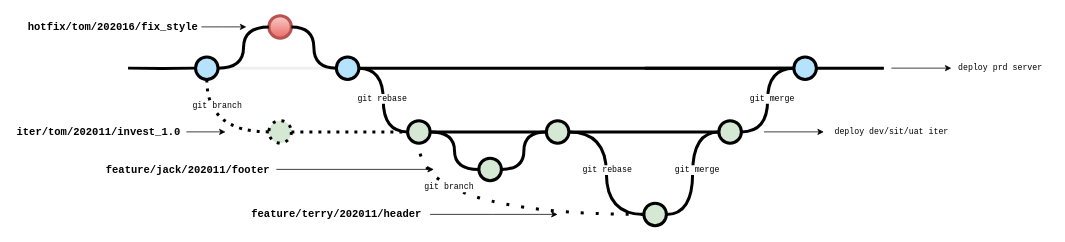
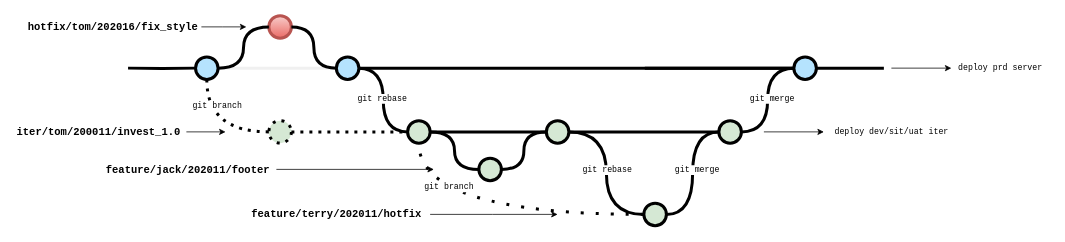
(89, 132) -> (89, 132)
(331, 214) -> (330, 214)
